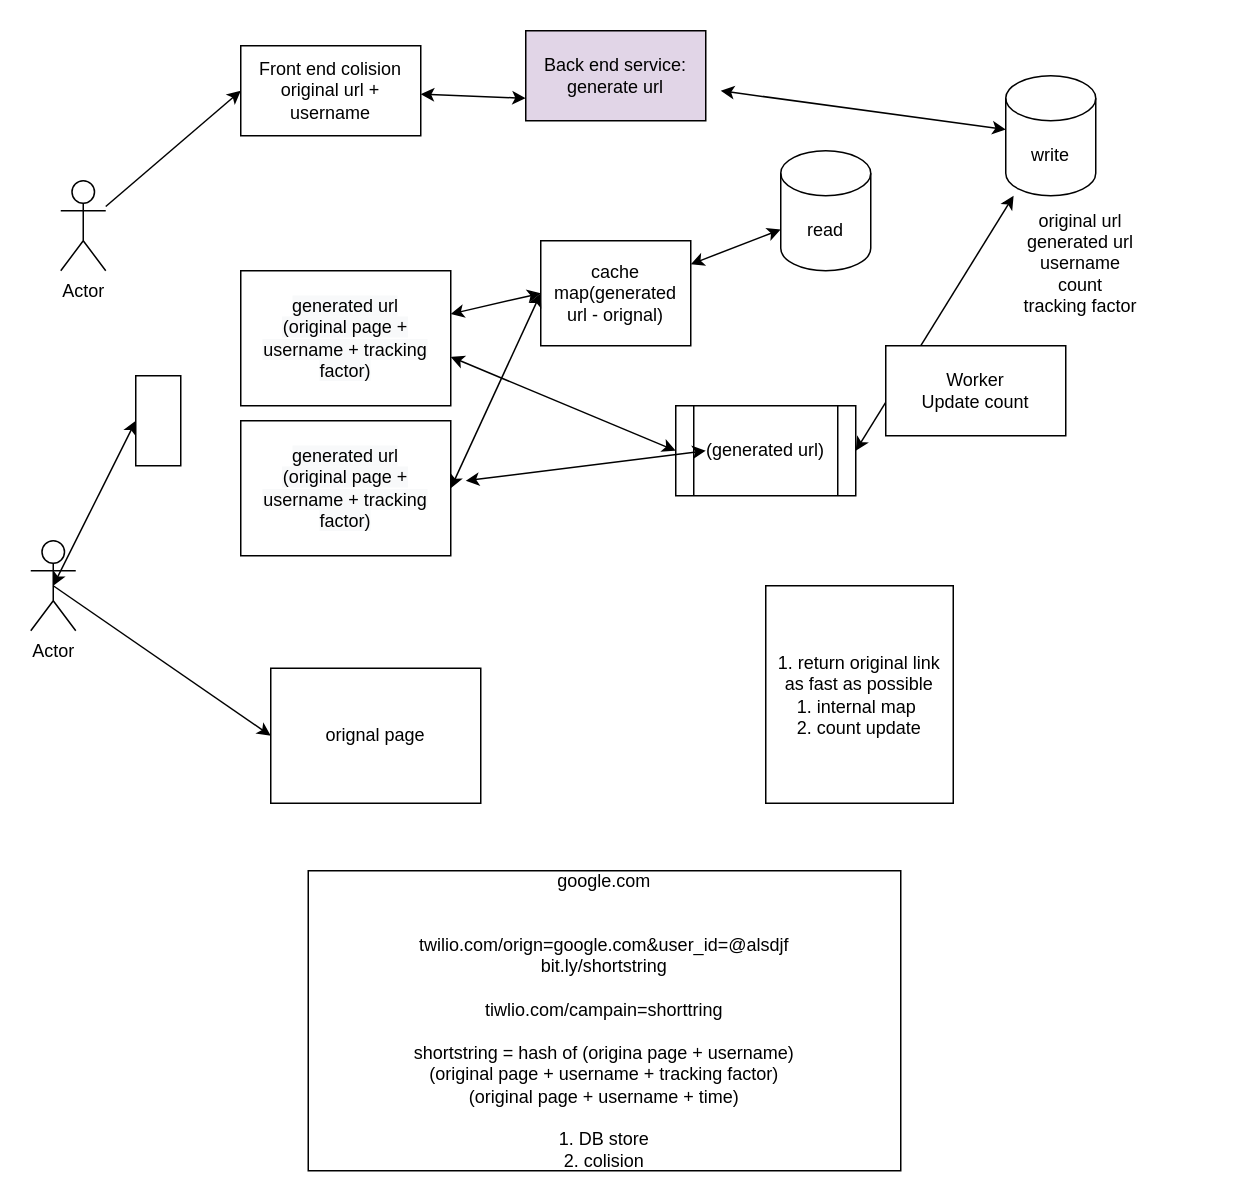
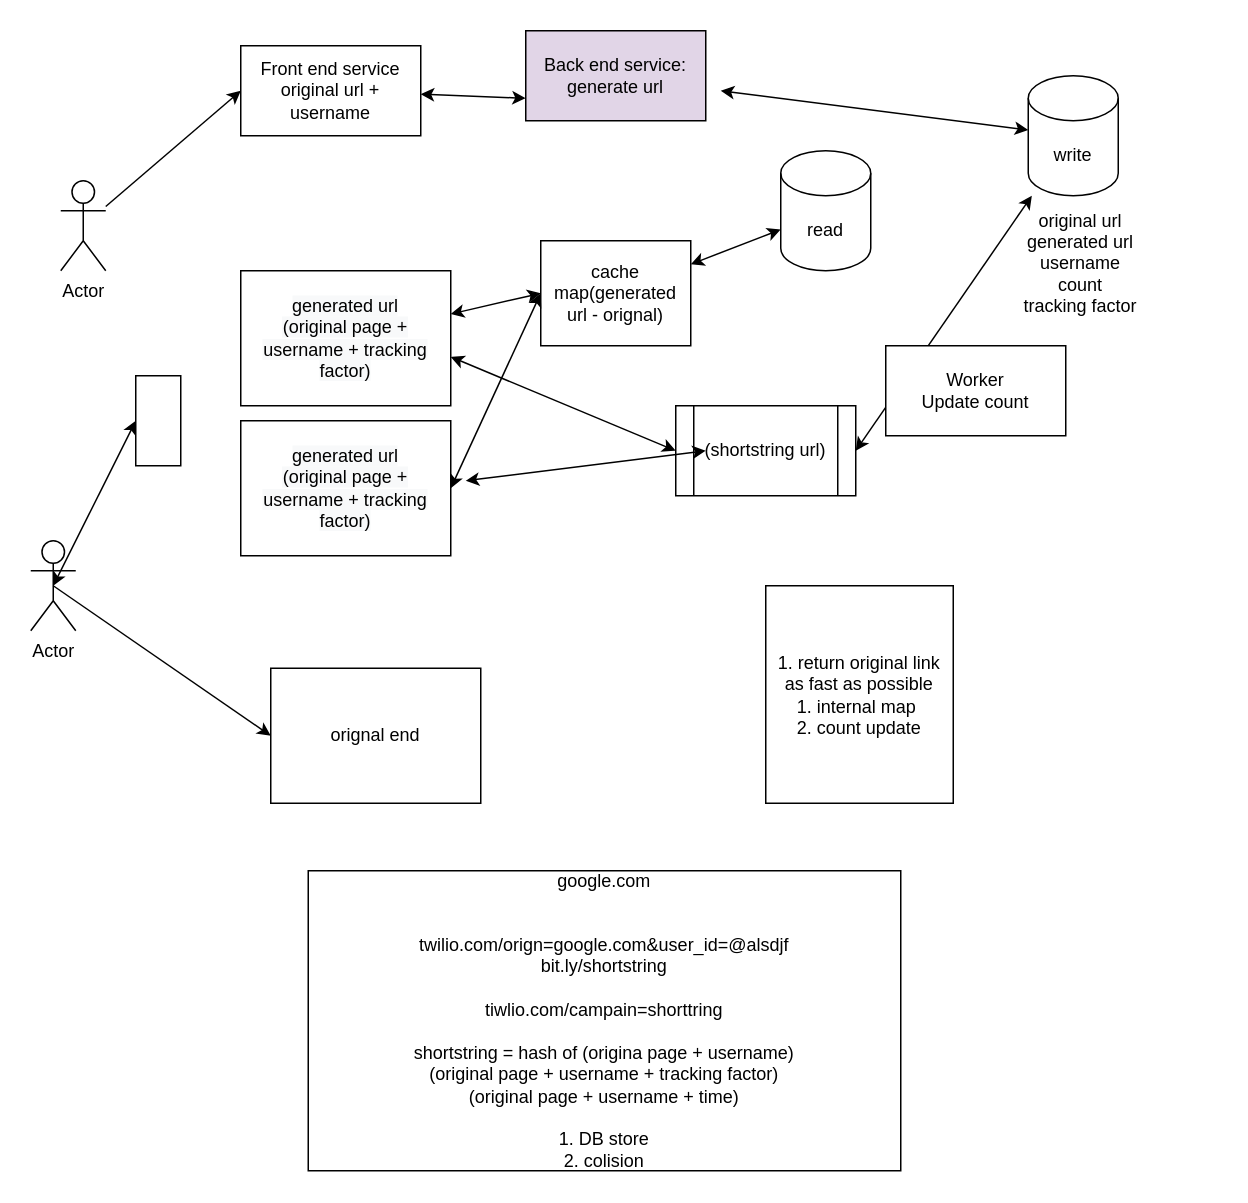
(331, 91) -> (331, 91)
(1051, 136) -> (1073, 136)
(766, 451) -> (766, 451)
(376, 736) -> (376, 736)
